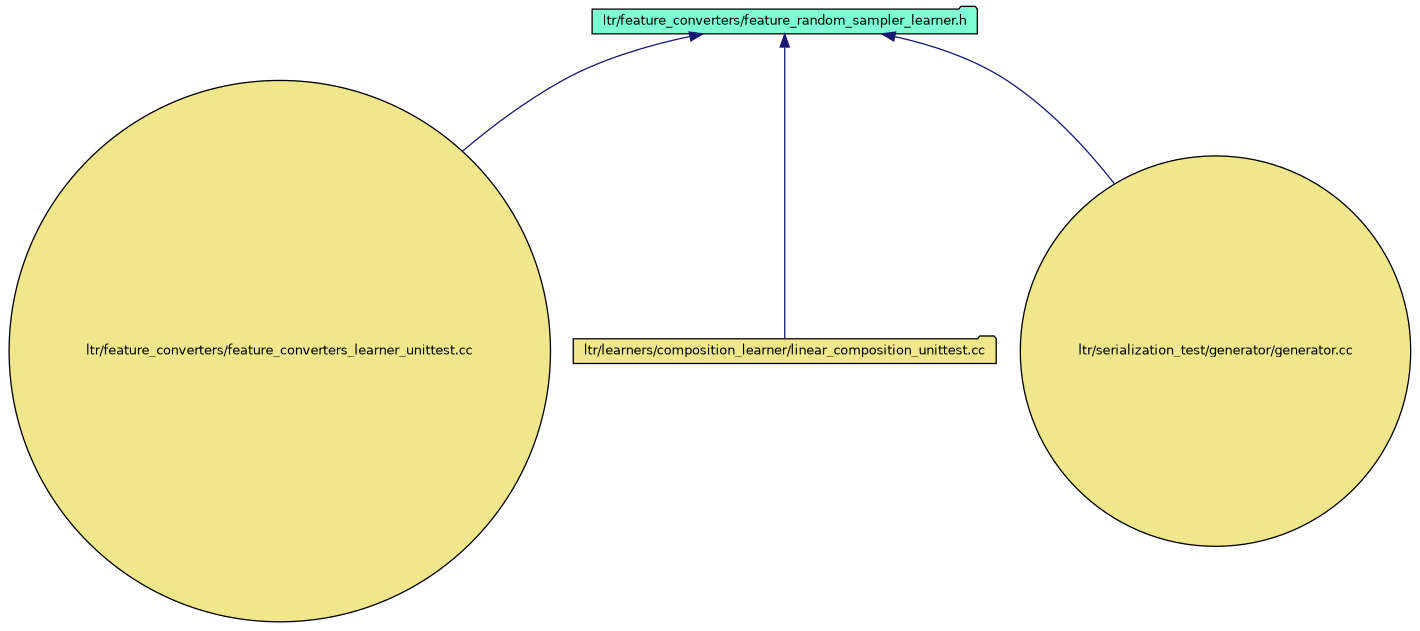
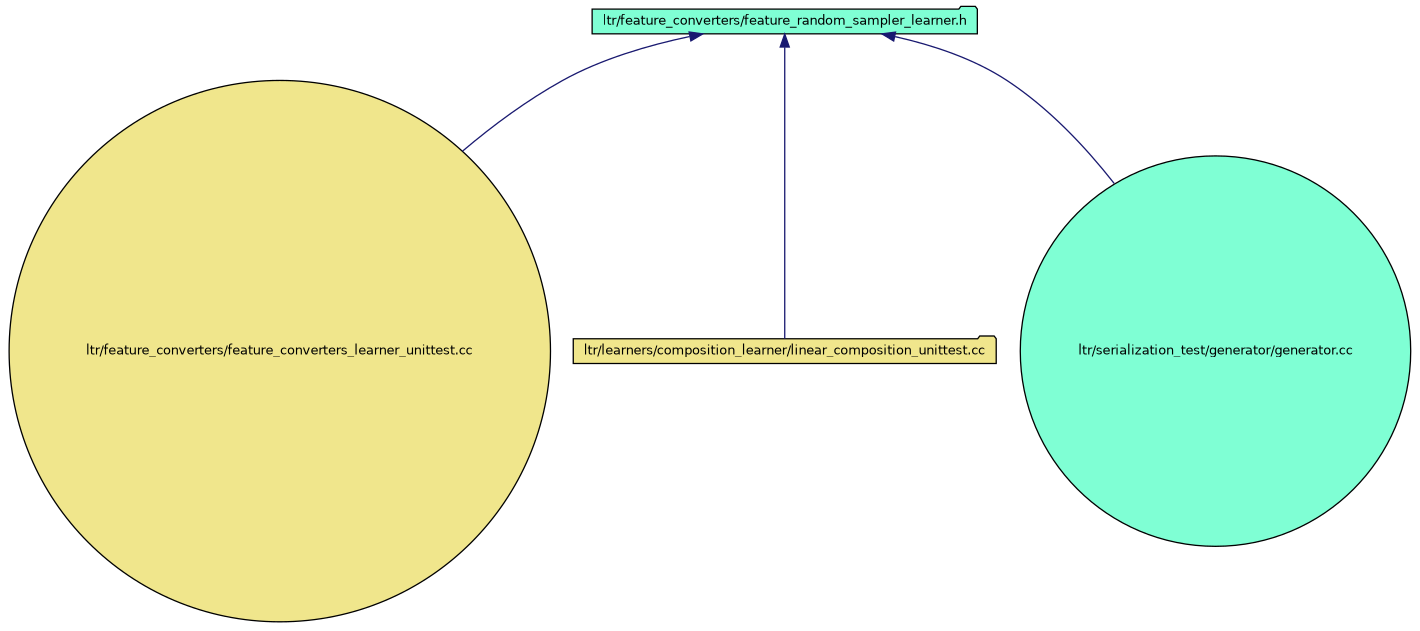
(1215, 351) -> (1215, 351)
